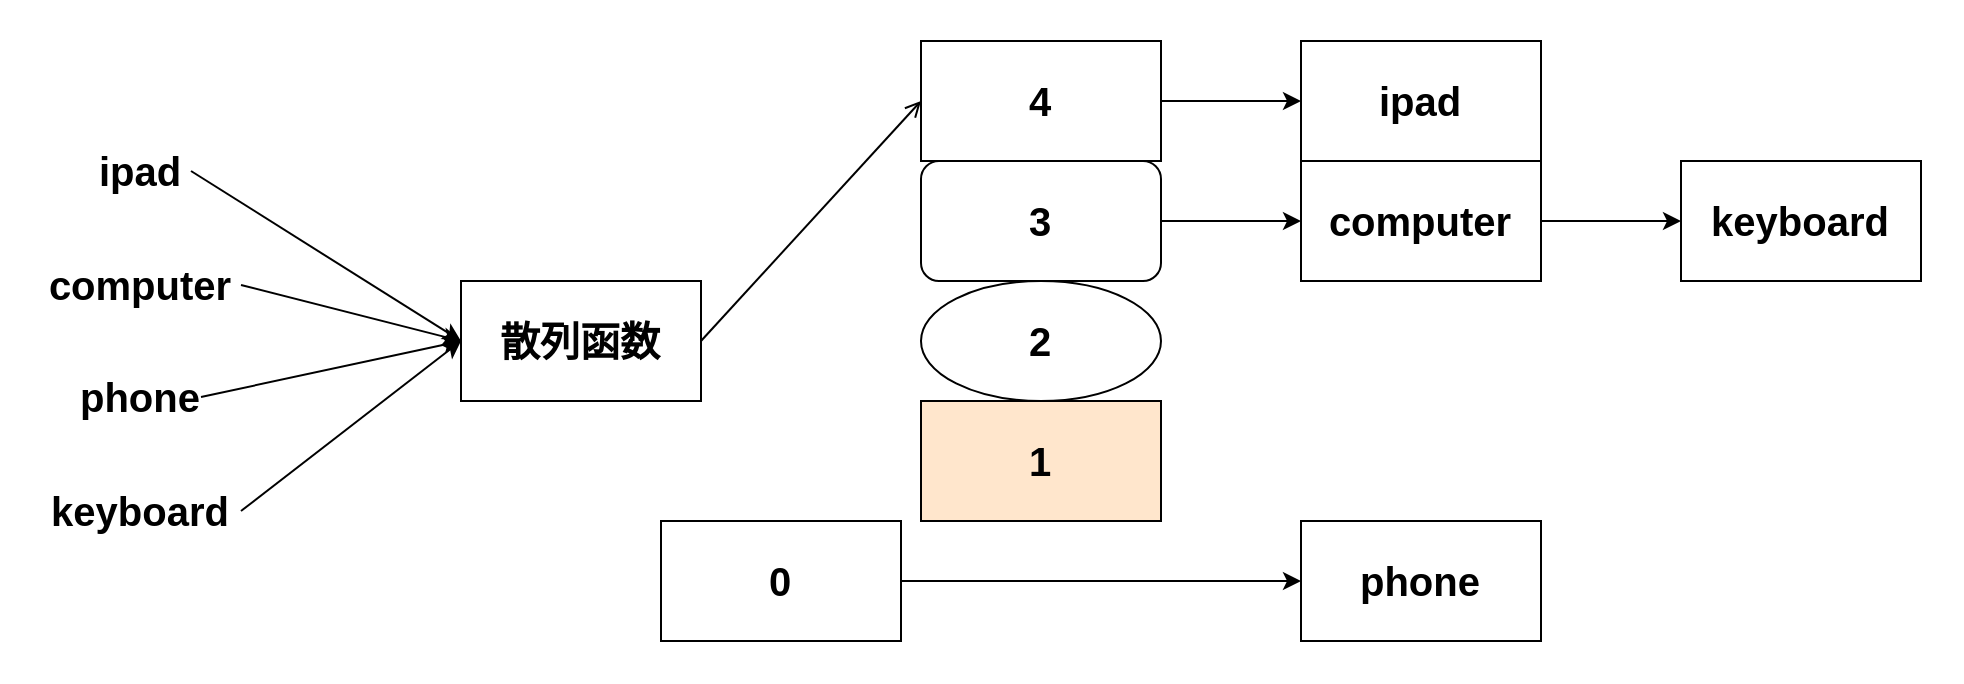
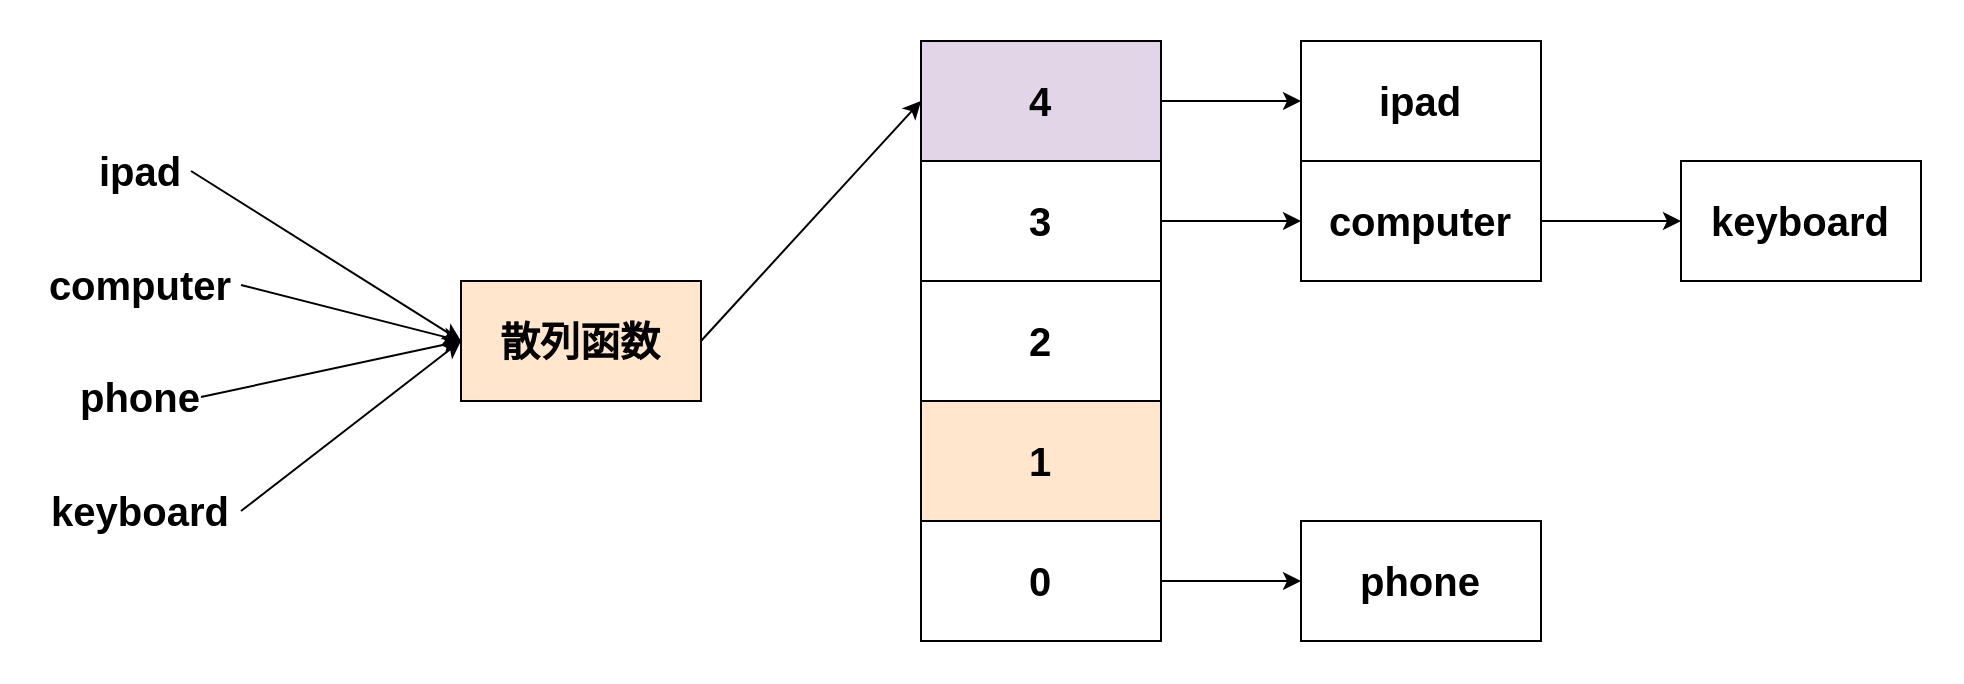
(1041, 101) -> (1041, 101)
(913, 109) -> (911, 112)
(1041, 221) -> (1041, 221)
(581, 341) -> (581, 341)
(1041, 341) -> (1041, 341)
(781, 581) -> (1041, 581)
